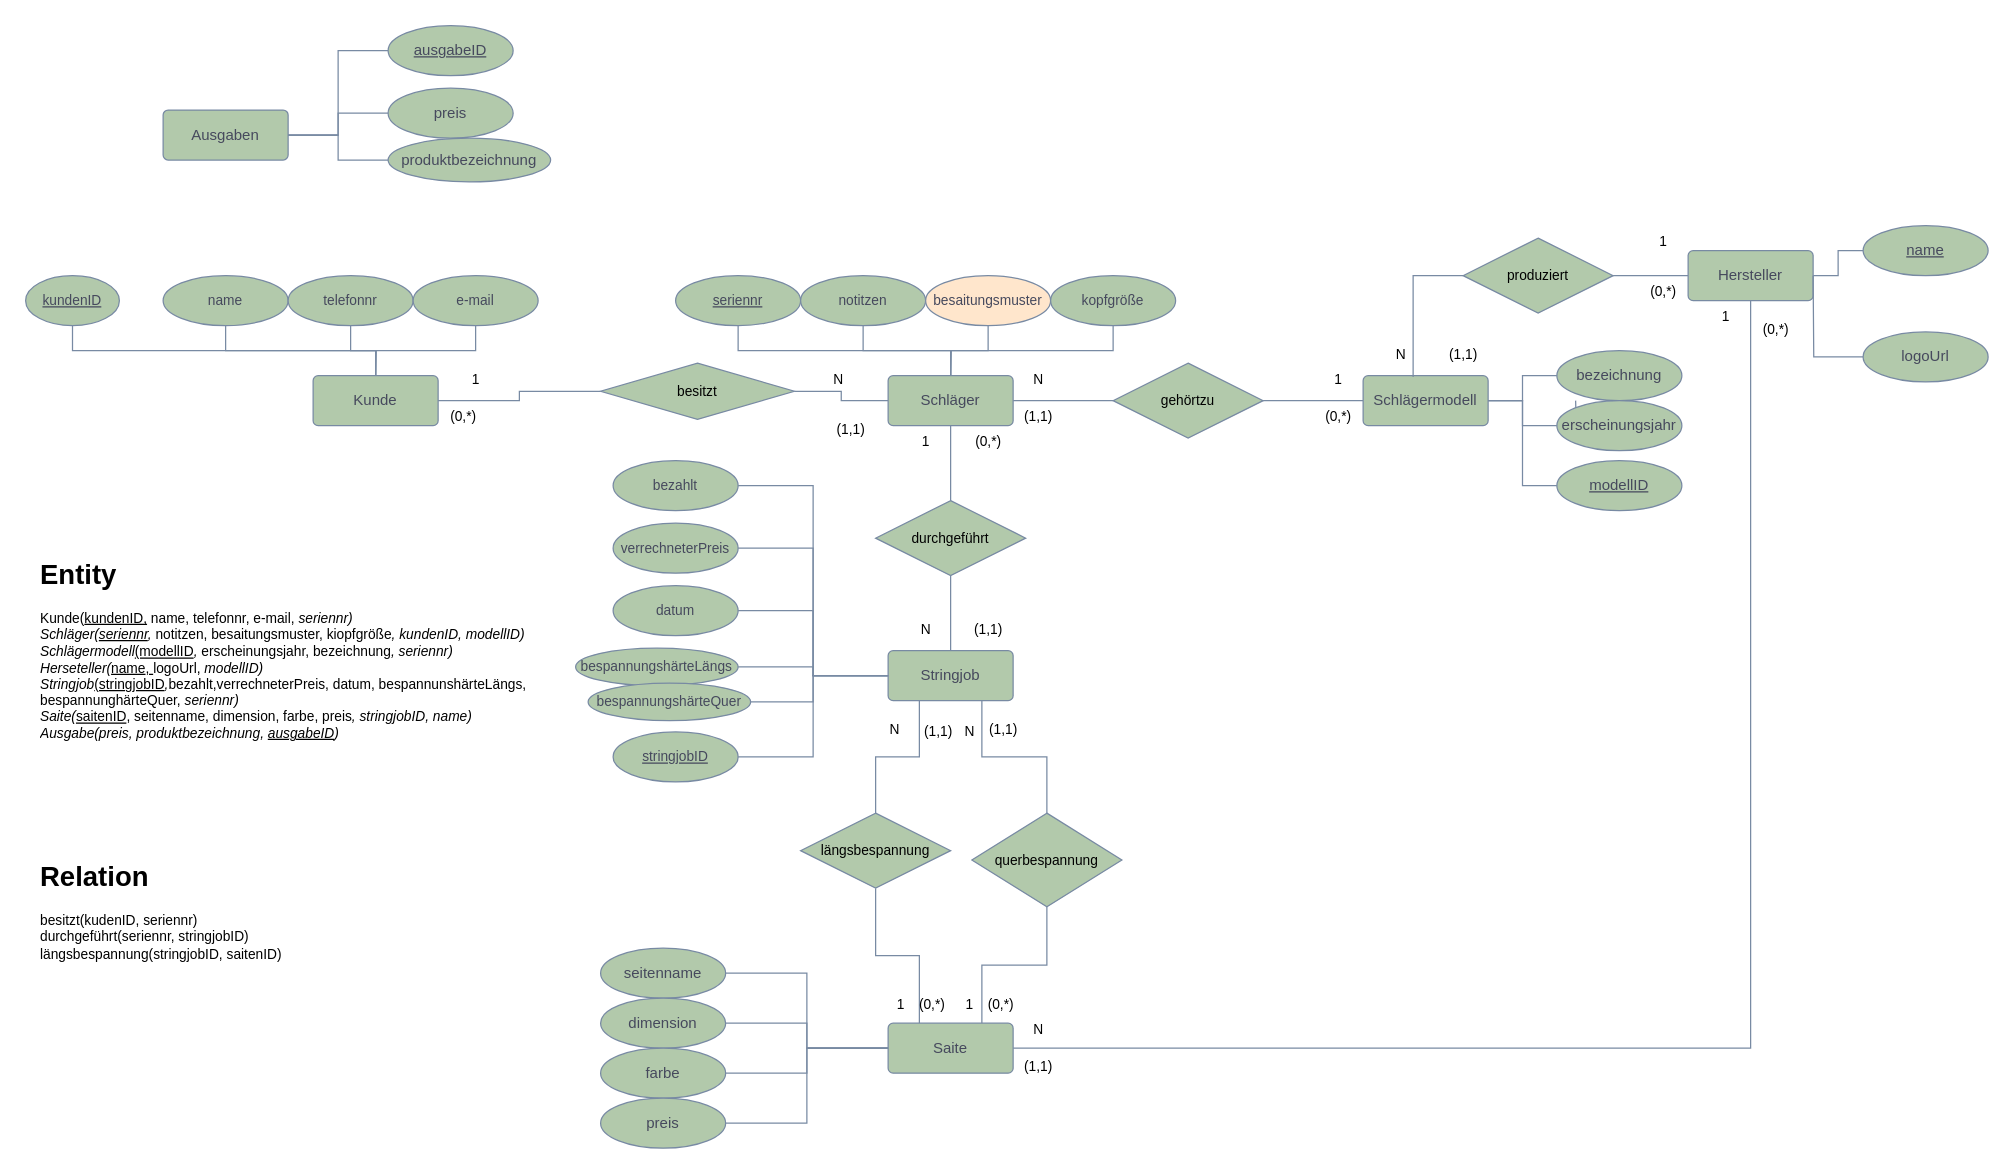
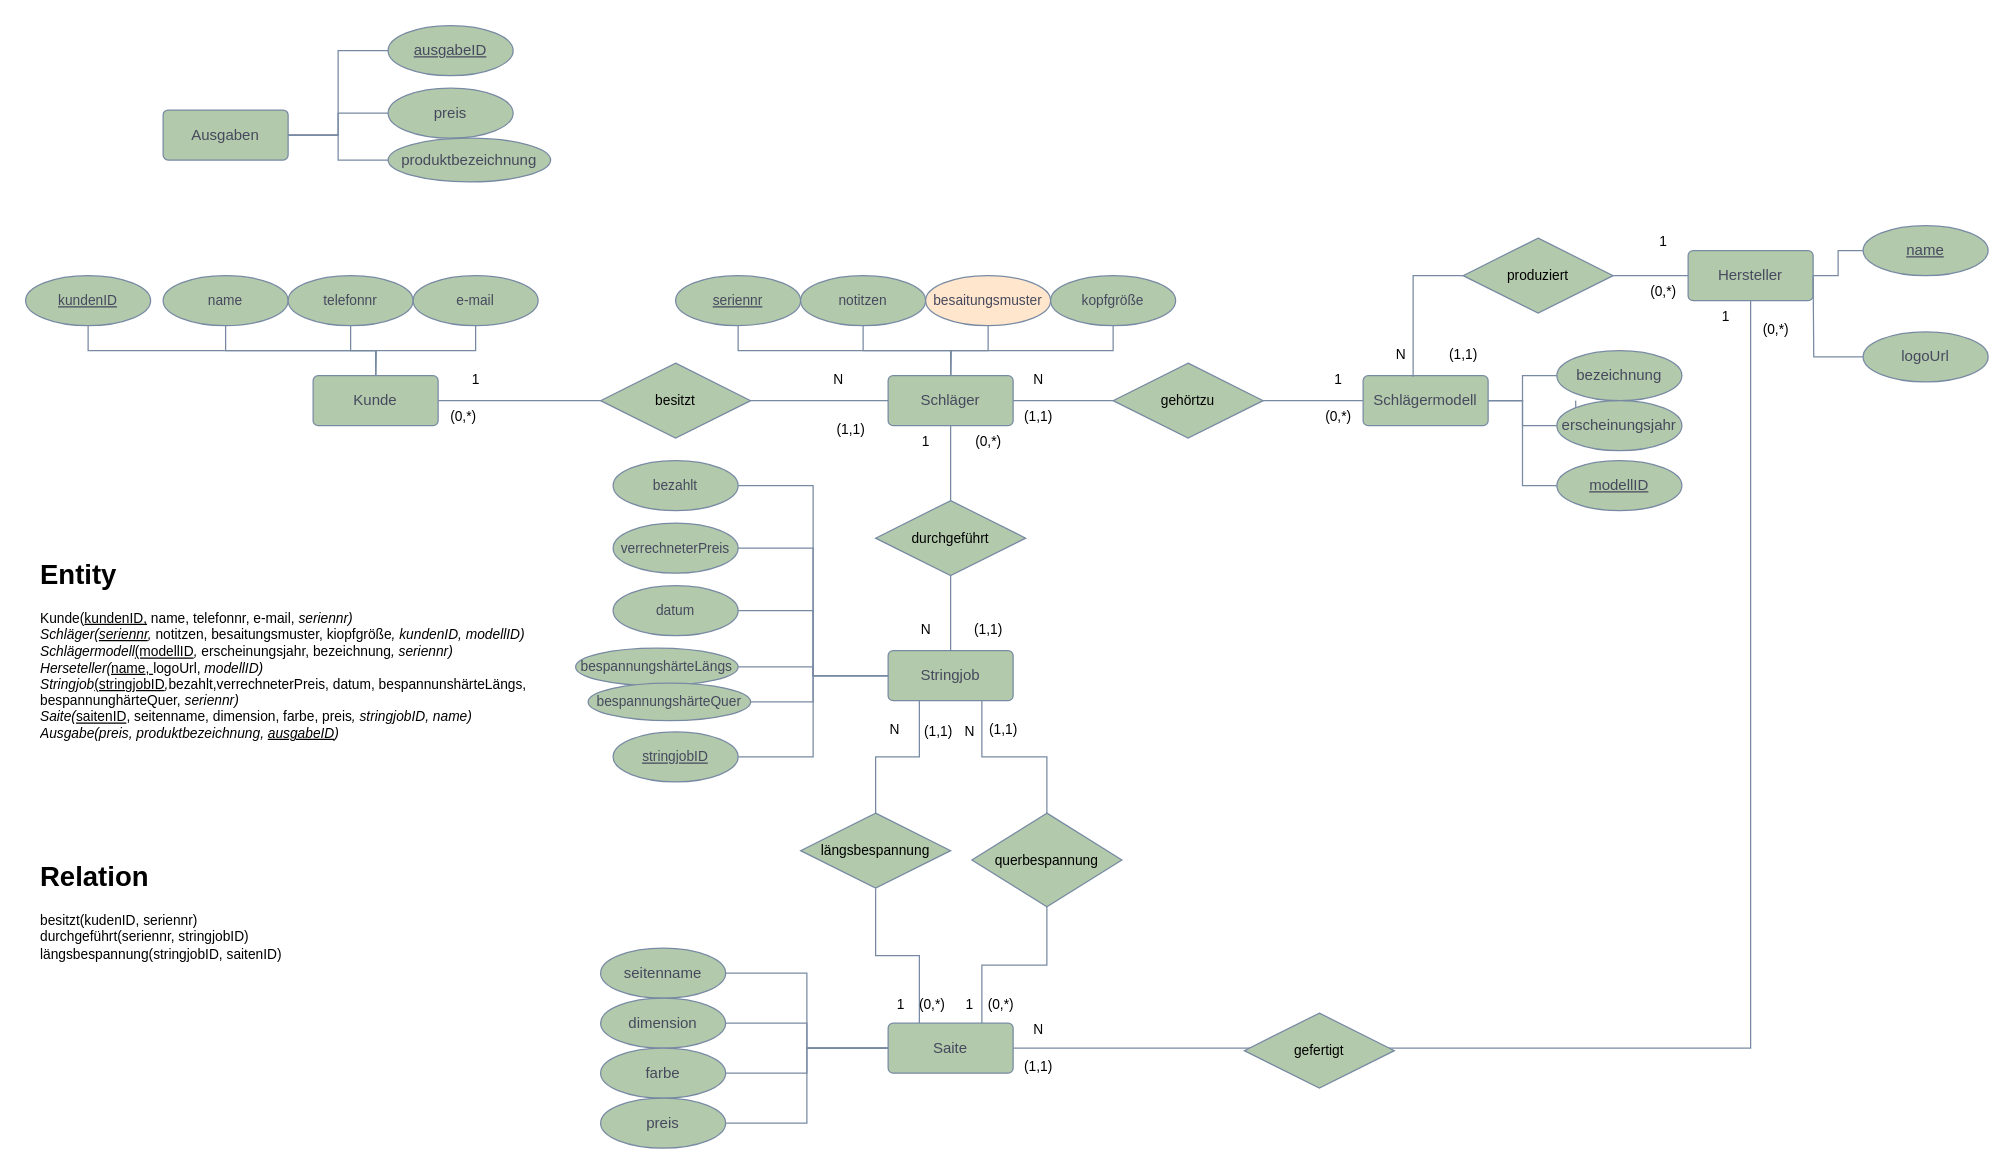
(73, 301) -> (88, 301)
(698, 391) -> (676, 401)
none -> (1319, 1051)
